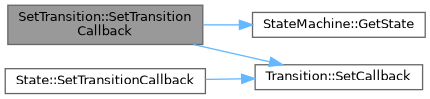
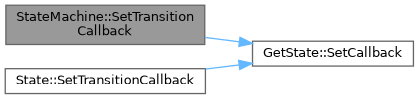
(105, 25) -> (105, 25)
(339, 25) -> none
(339, 77) -> (333, 54)
